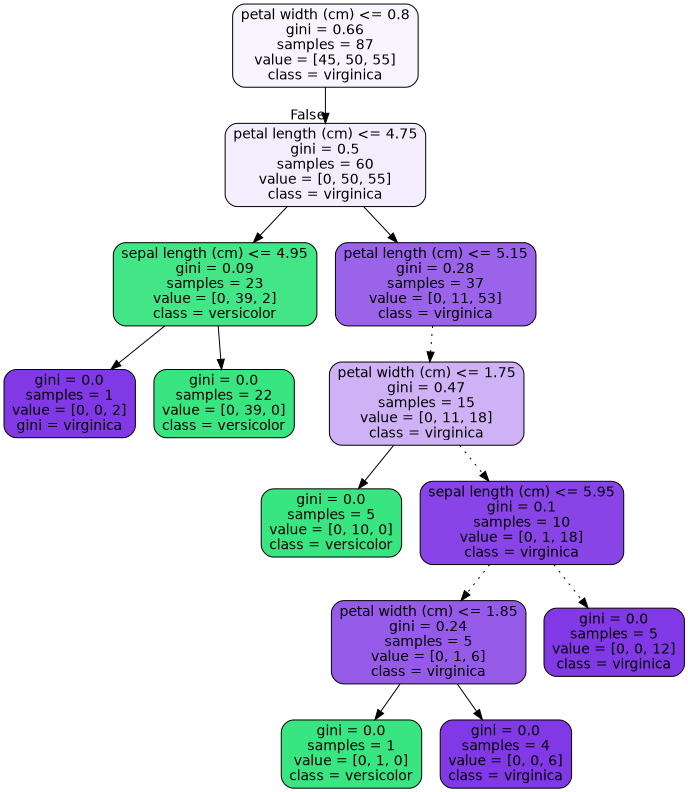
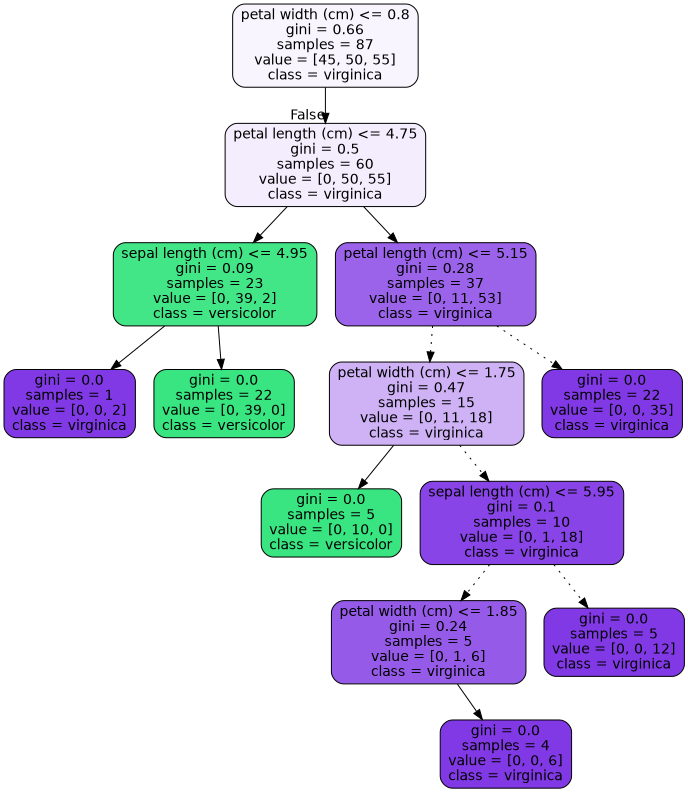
(70, 404) -> (70, 404)
none -> (612, 404)
(351, 754) -> none
